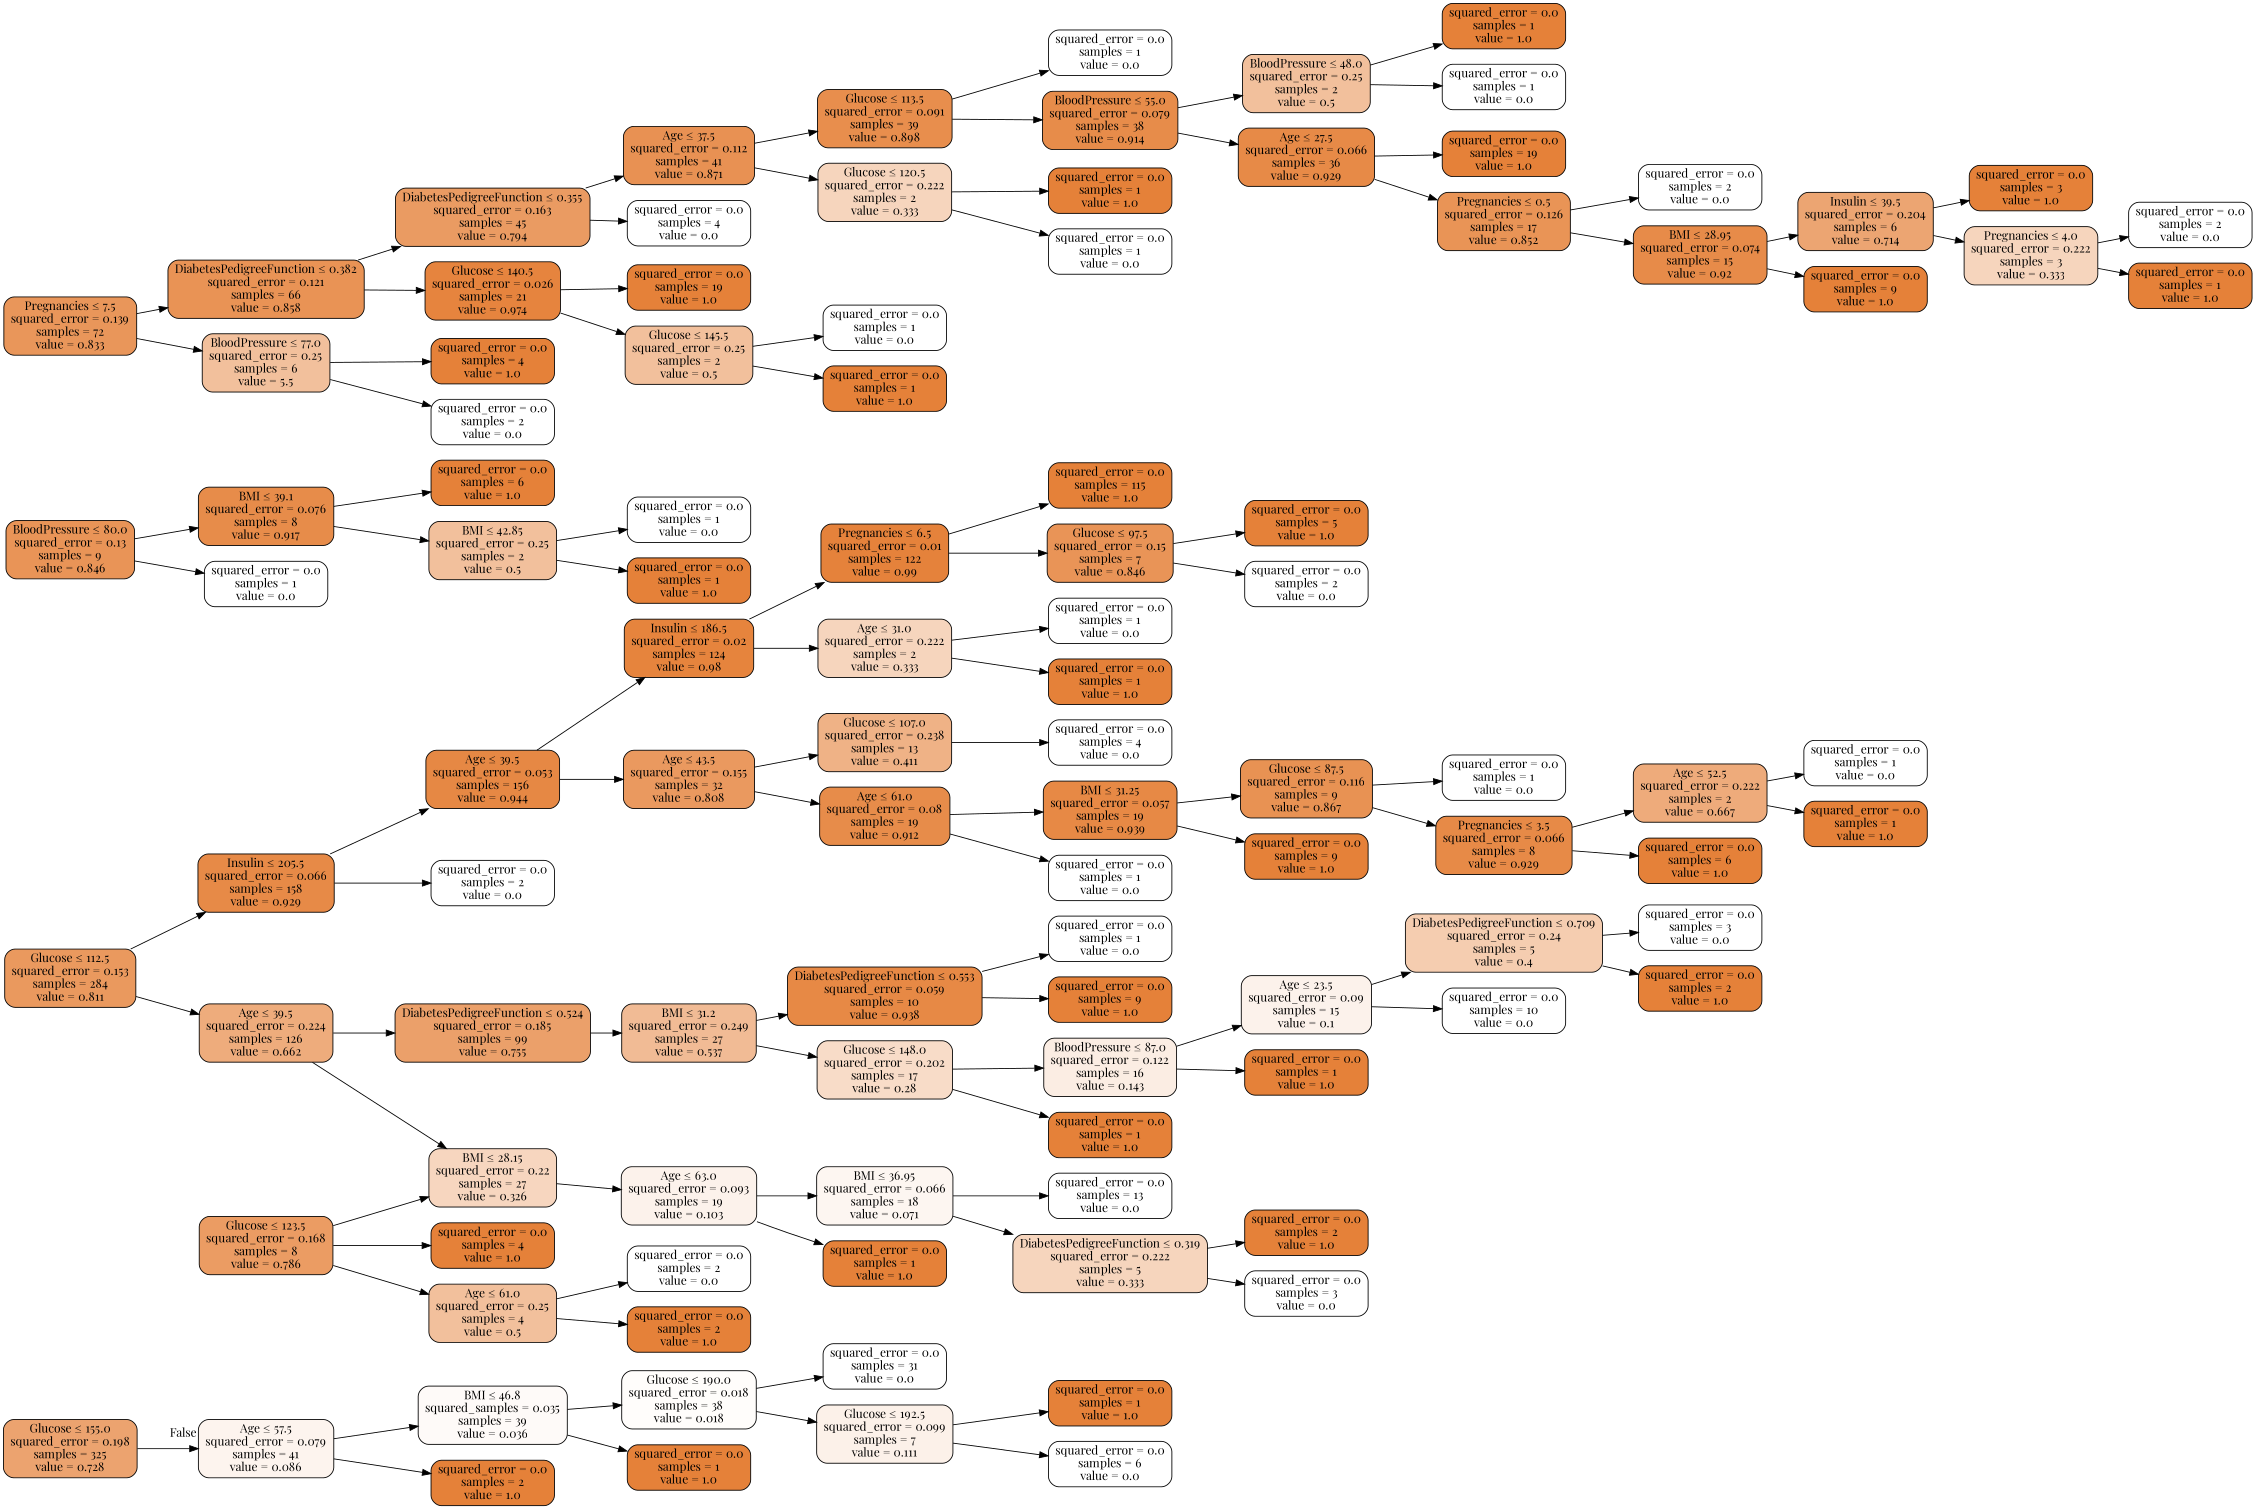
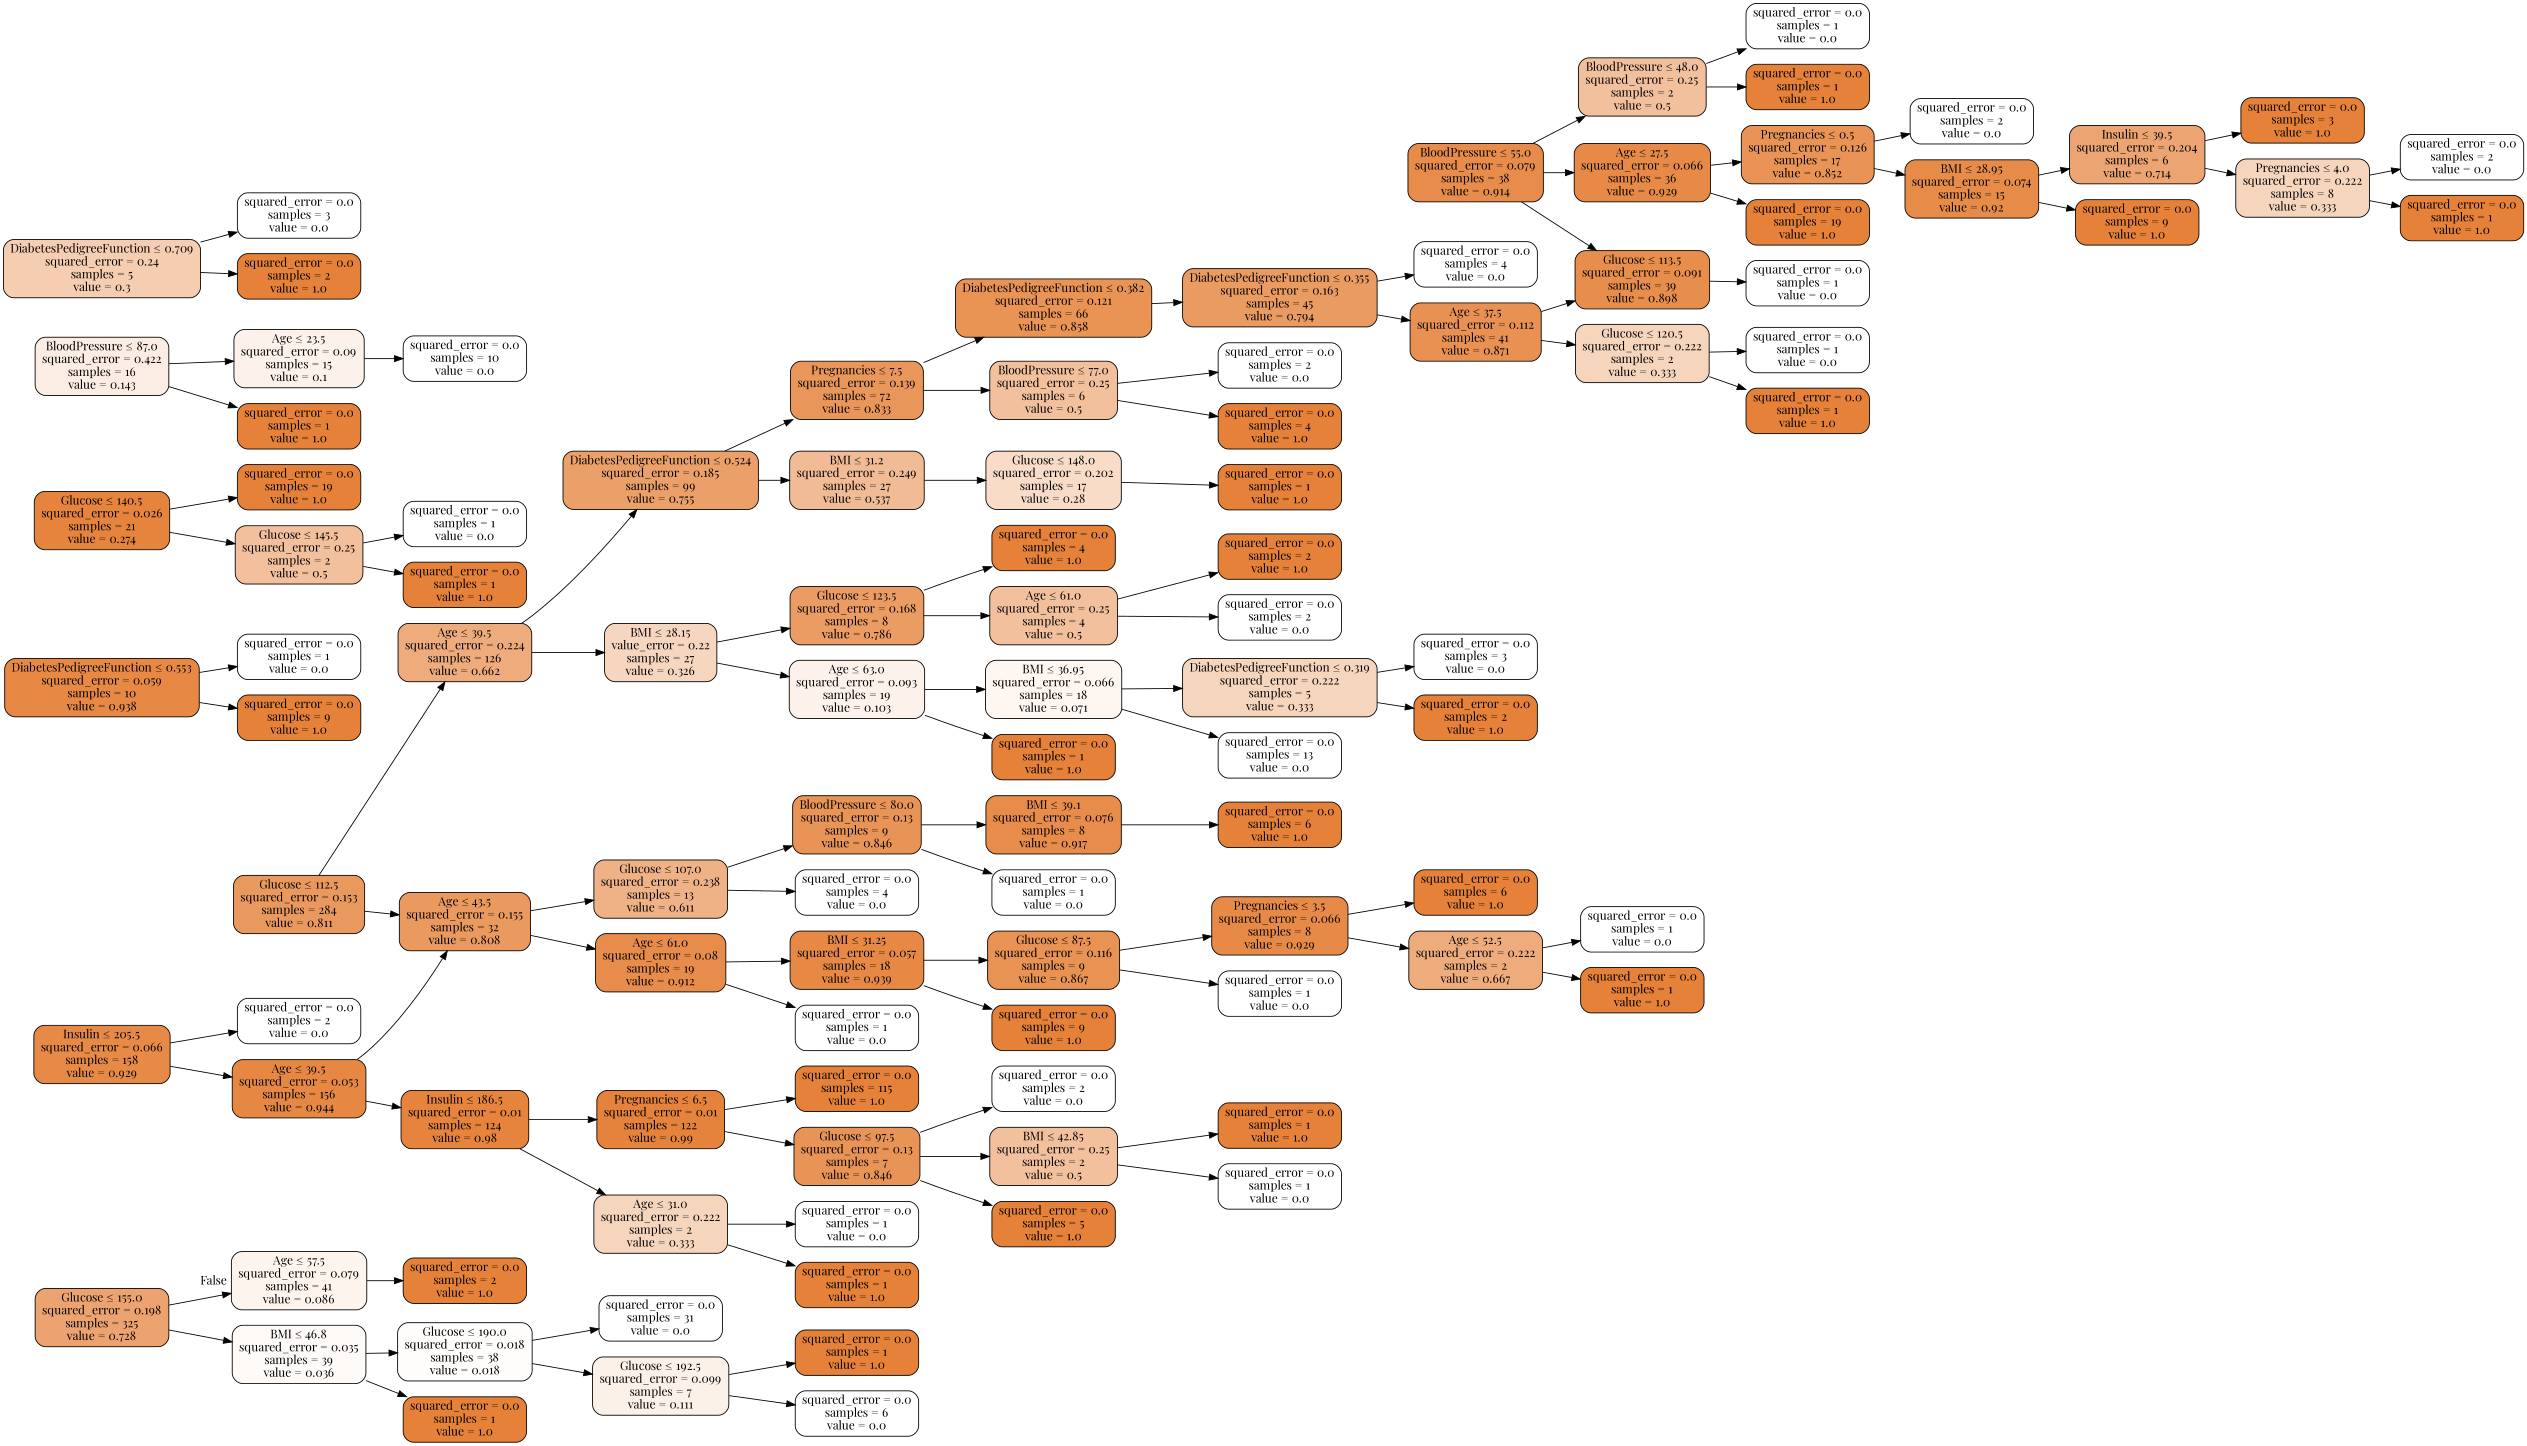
(993, 120) -> (1555, 224)
(2031, 262) -> (2303, 194)
(390, 290) -> none
(493, 310) -> (102, 539)
(266, 382) -> (1054, 409)
none -> (755, 437)
(377, 533) -> (950, 1156)
(1110, 546) -> (857, 1150)
(689, 641) -> (465, 1113)
(885, 761) -> (661, 908)
(1110, 816) -> (857, 966)
none -> (756, 858)
(164, 933) -> (378, 913)
(1504, 962) -> (102, 288)
(1387, 980) -> none
(768, 1018) -> none
(1110, 1060) -> (102, 359)
(994, 1069) -> none
(493, 1171) -> (661, 646)
(377, 1213) -> (749, 636)
(493, 1408) -> (299, 1348)
(372, 1433) -> (196, 1335)
